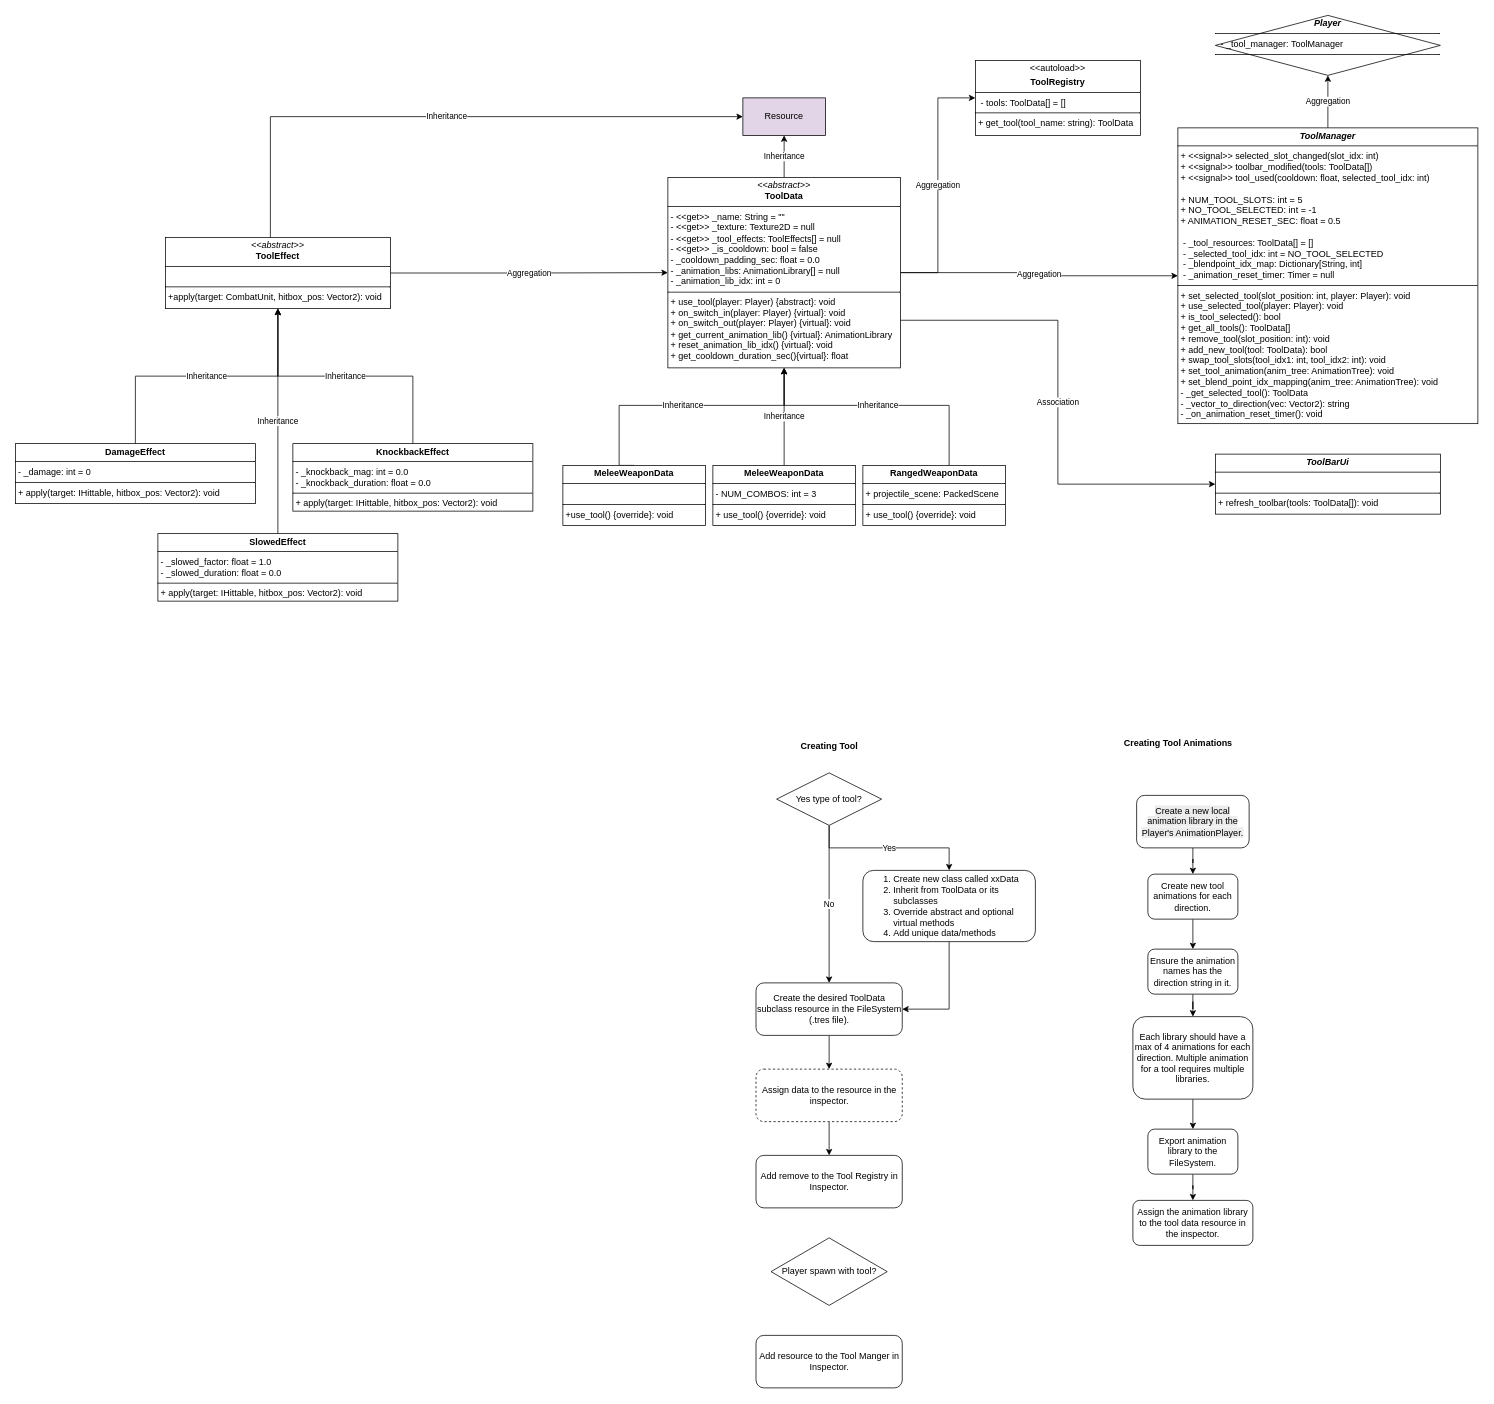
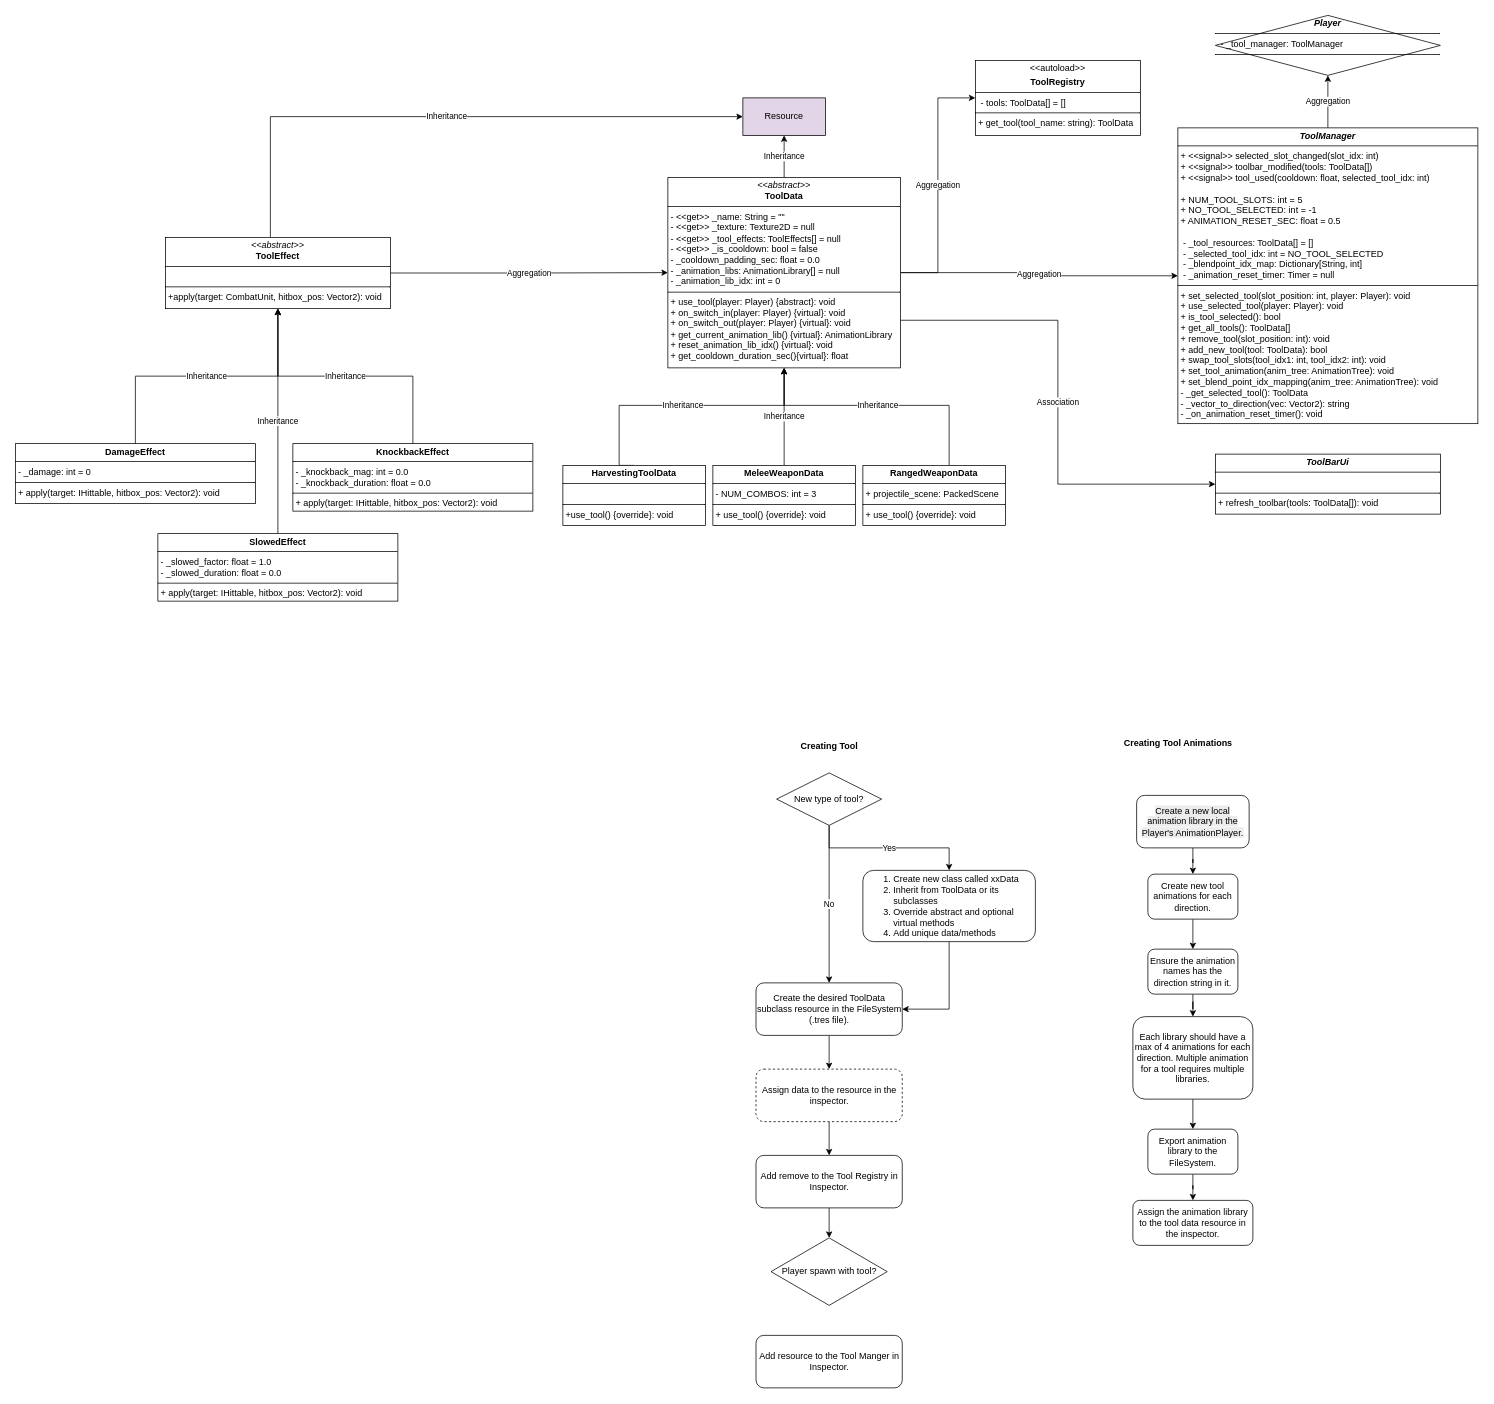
(626, 476) -> (626, 476)
(829, 799) -> (829, 799)
none -> (829, 1231)
